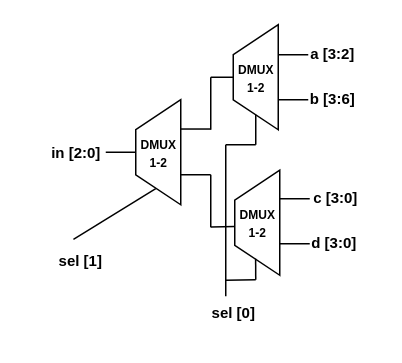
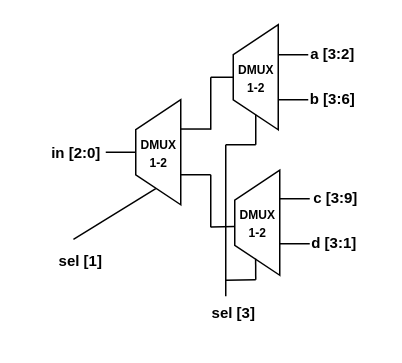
(336, 197) -> (336, 197)
(335, 242) -> (335, 242)
(234, 313) -> (234, 313)
